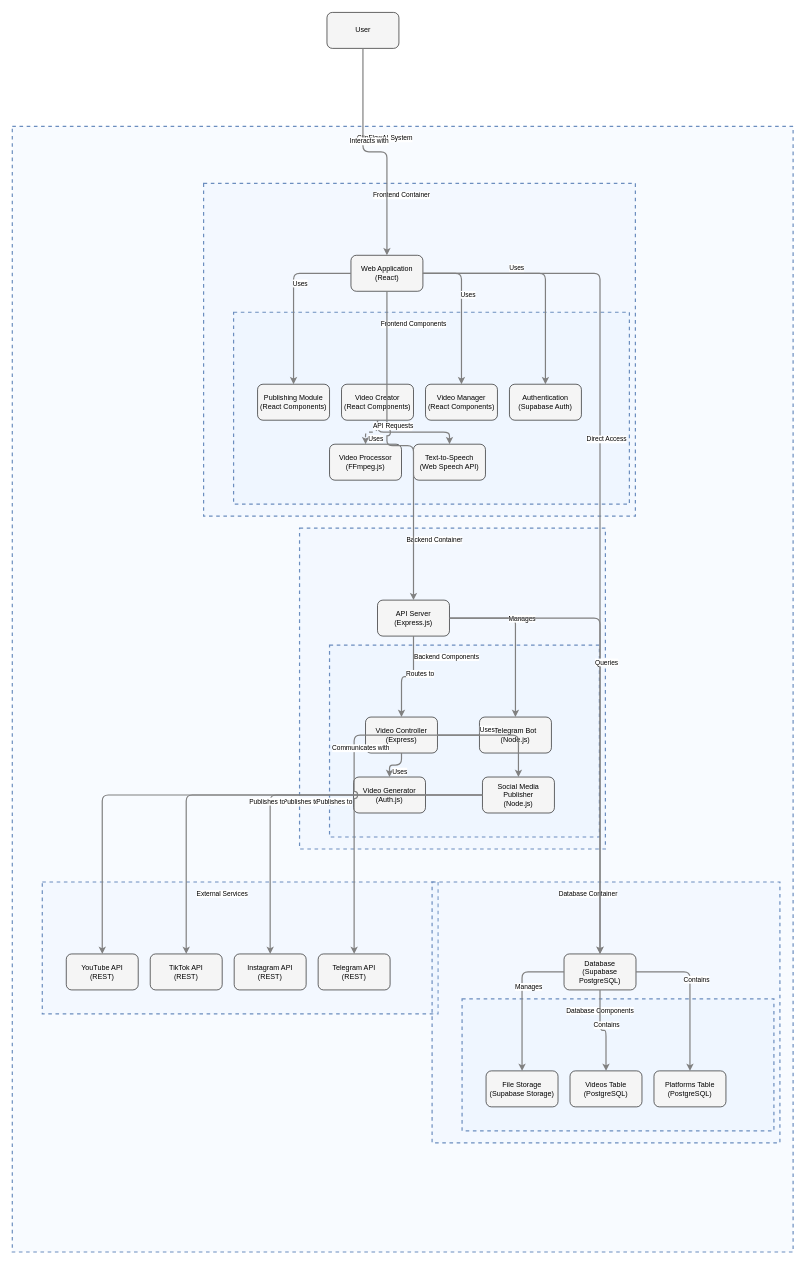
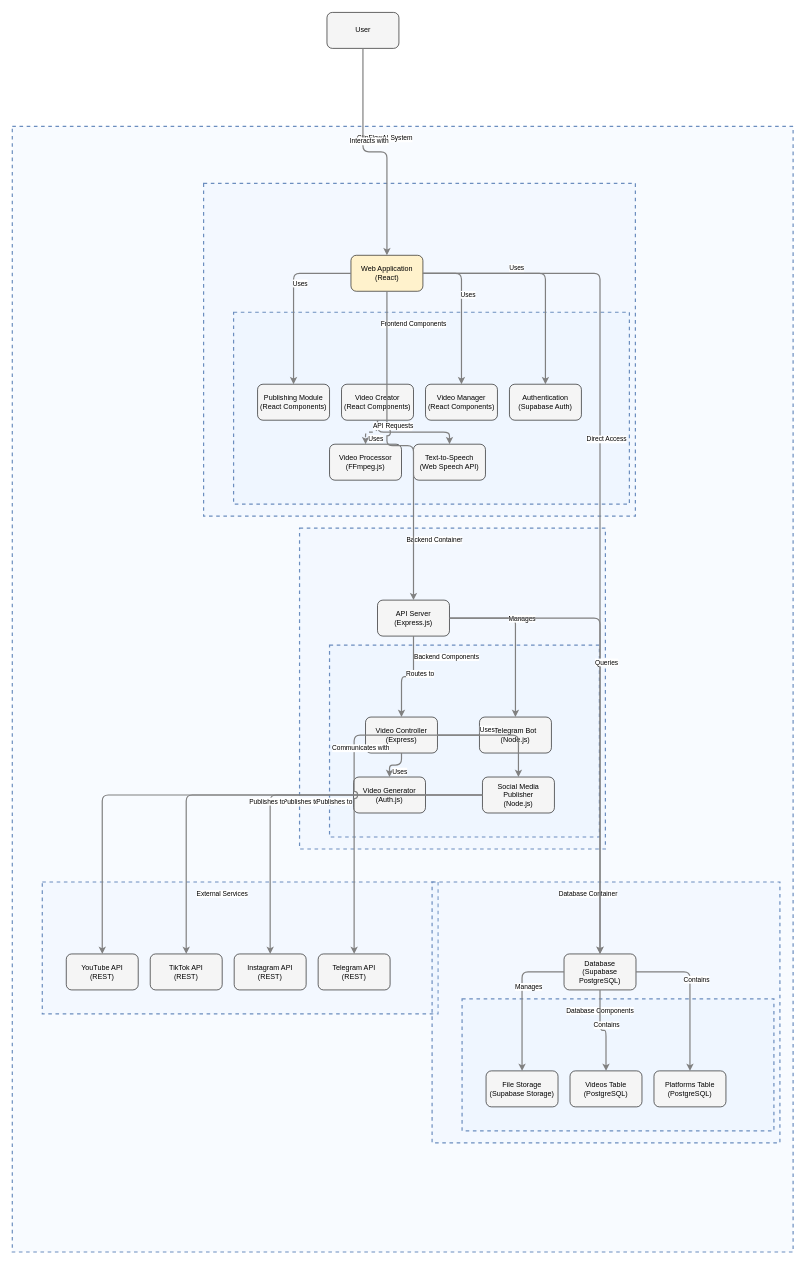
(402, 195) -> none
(387, 273) -> (387, 273)
